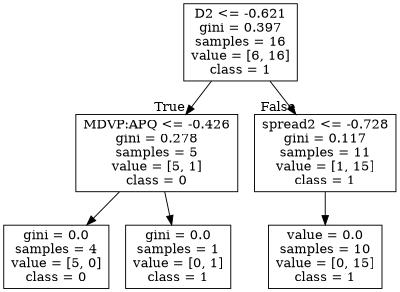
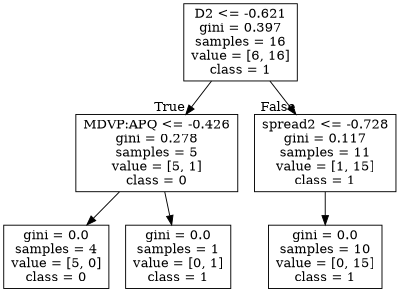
(325, 257) -> (325, 257)
